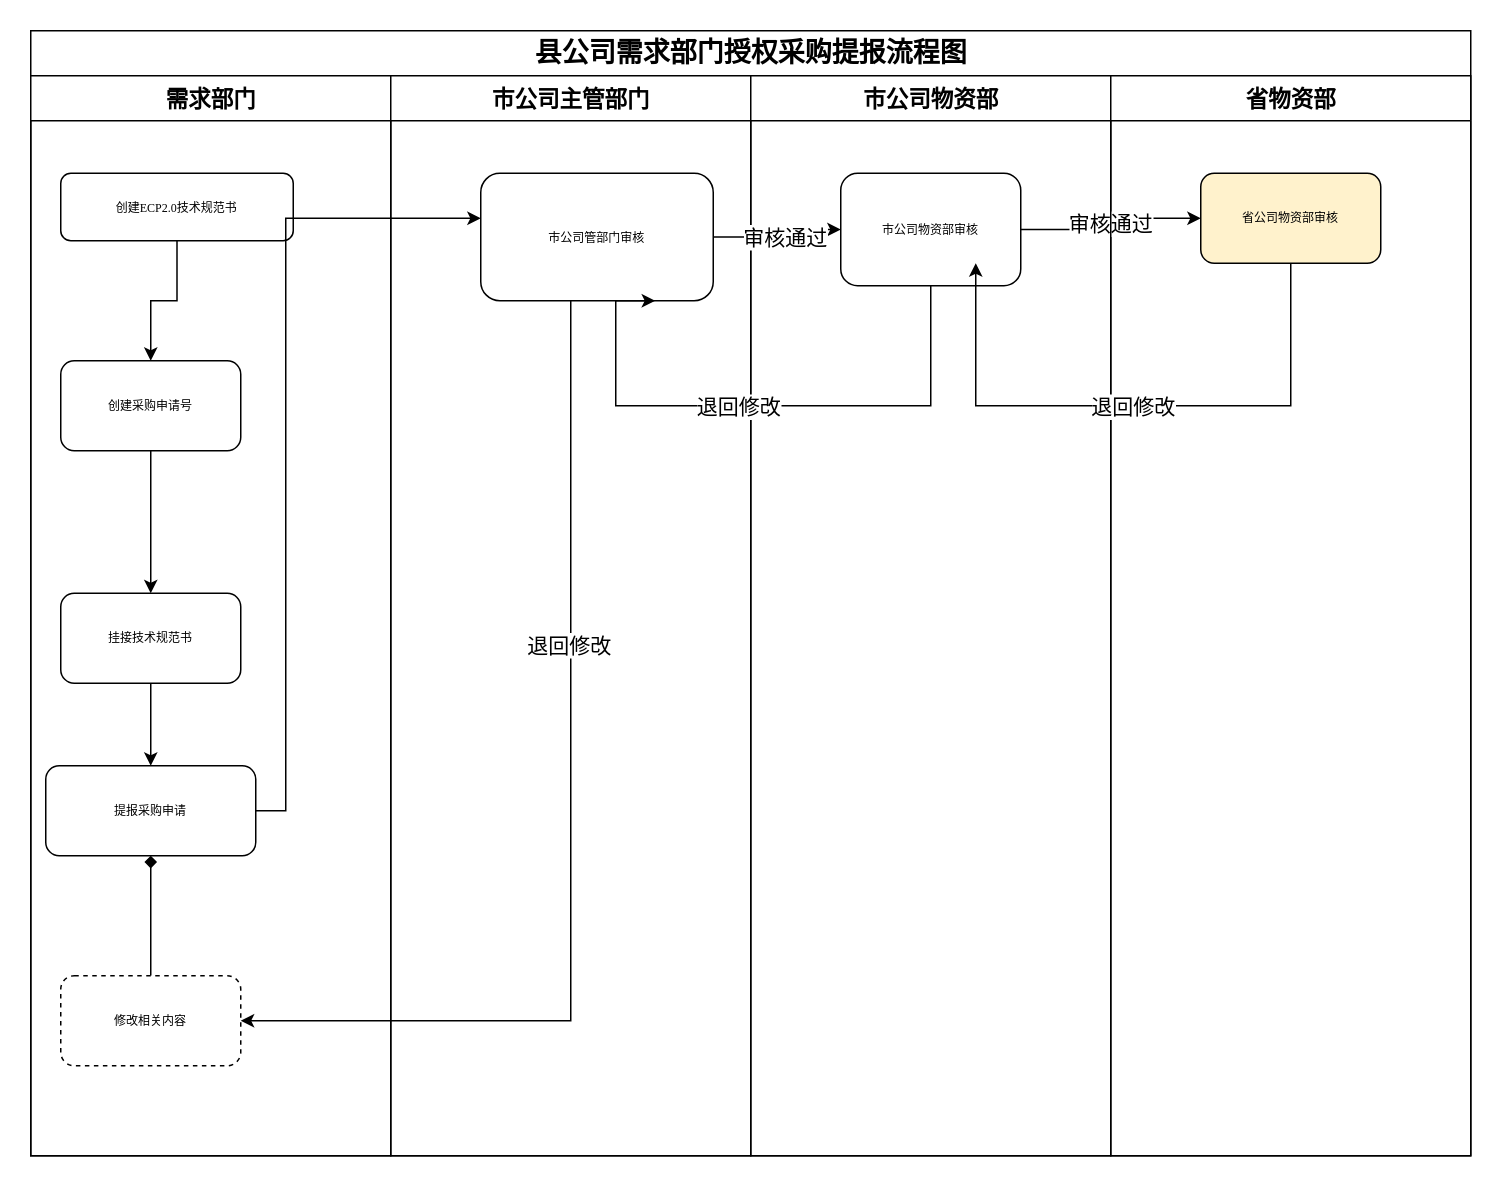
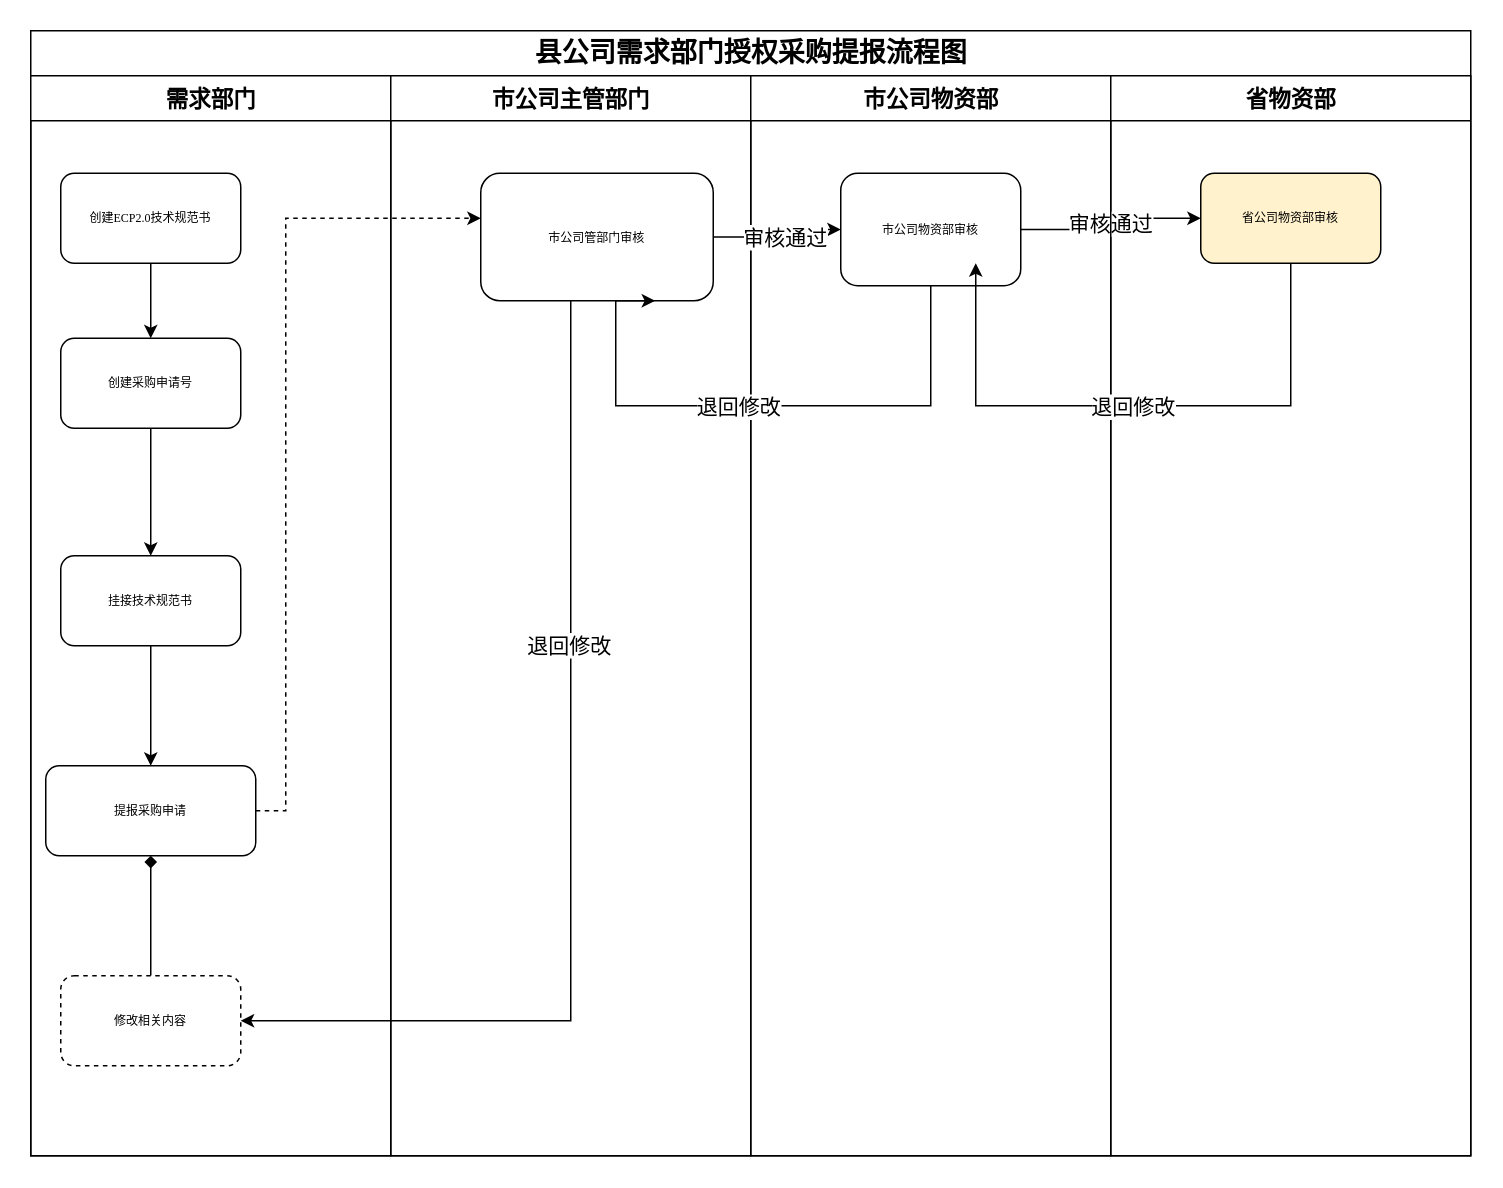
(177, 207) -> (151, 218)
(151, 406) -> (151, 383)
(286, 479) -> (286, 479)
(151, 638) -> (151, 601)
